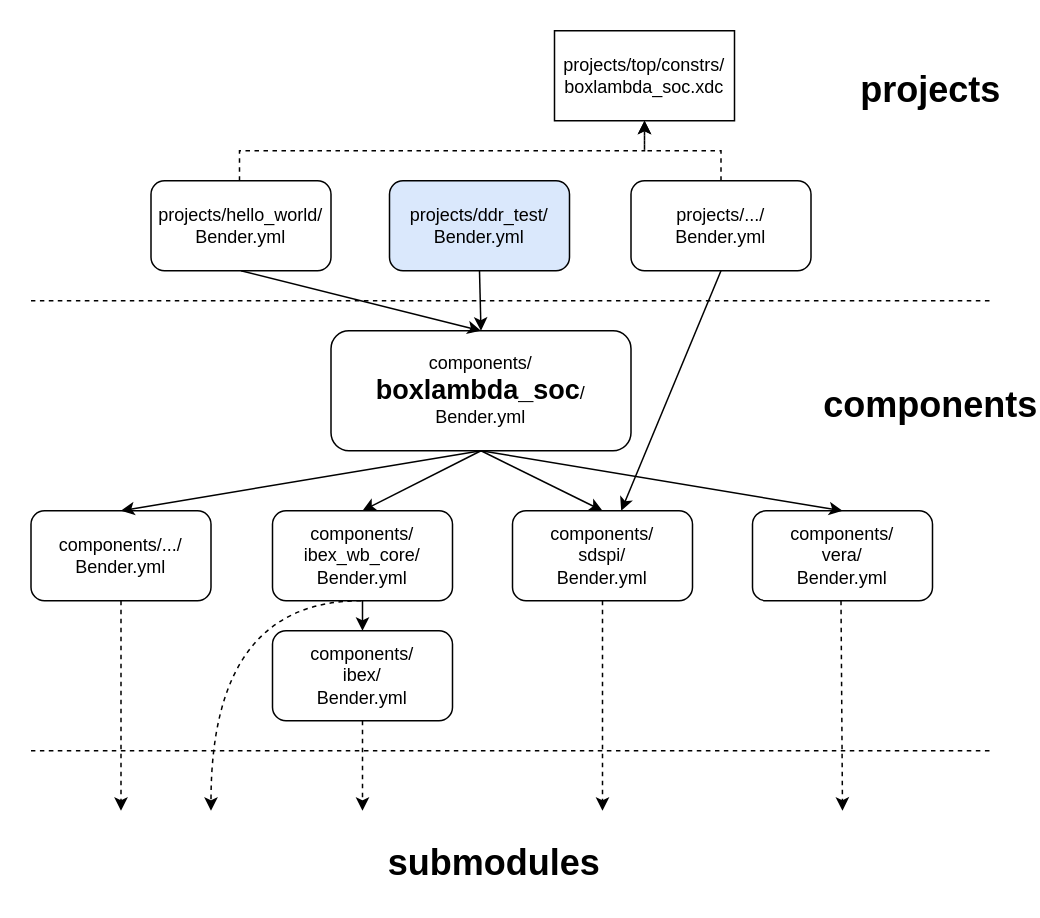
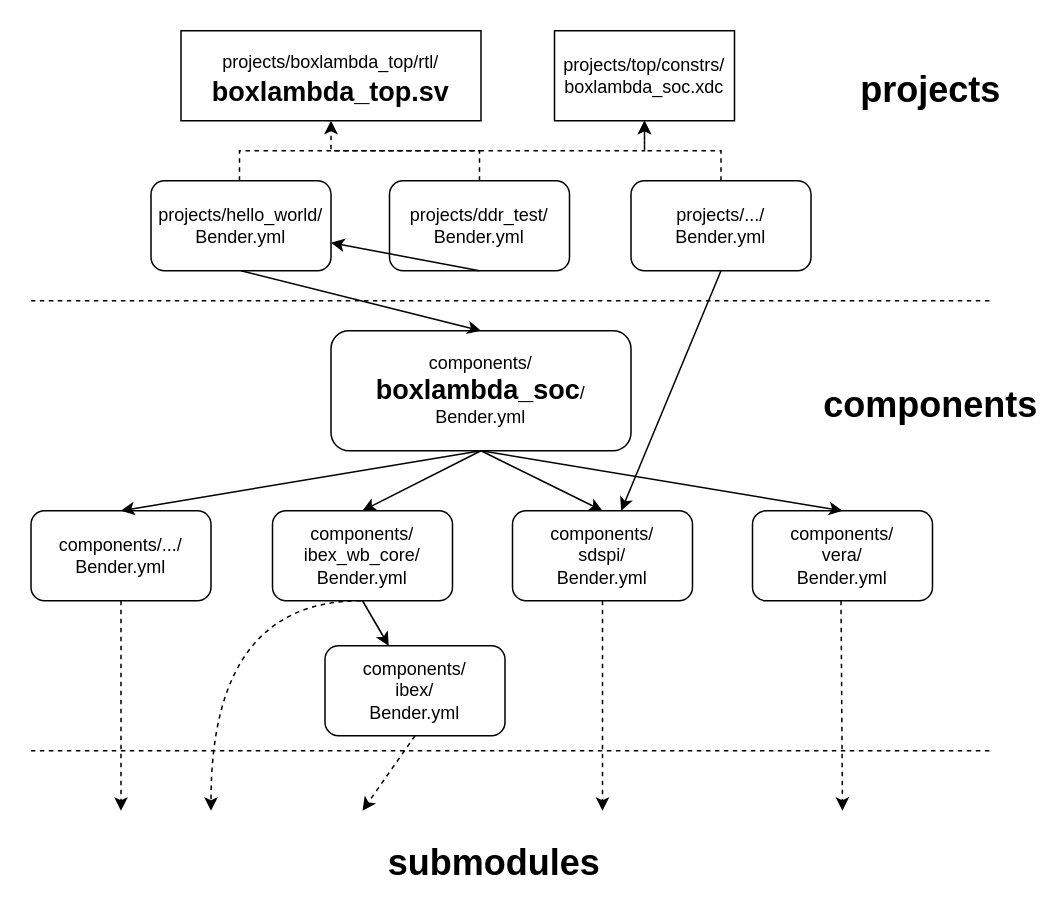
none -> (331, 76)
none -> (479, 167)
(479, 226) -> (479, 226)
(480, 296) -> (410, 258)
(362, 676) -> (415, 691)
